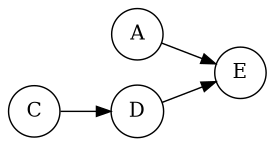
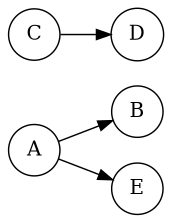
(182, 95) -> none
none -> (137, 112)
